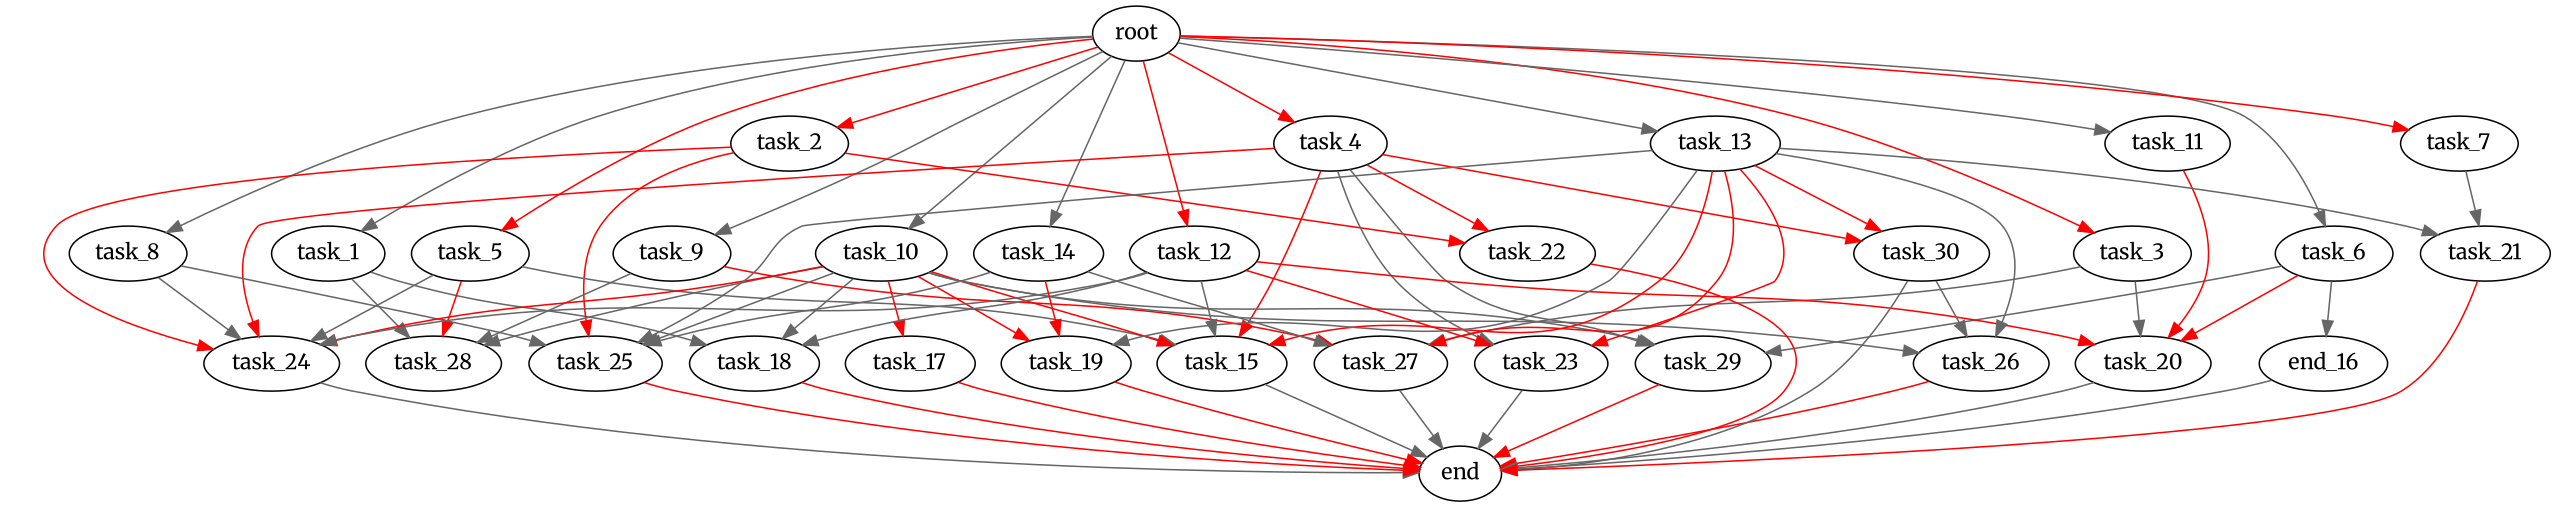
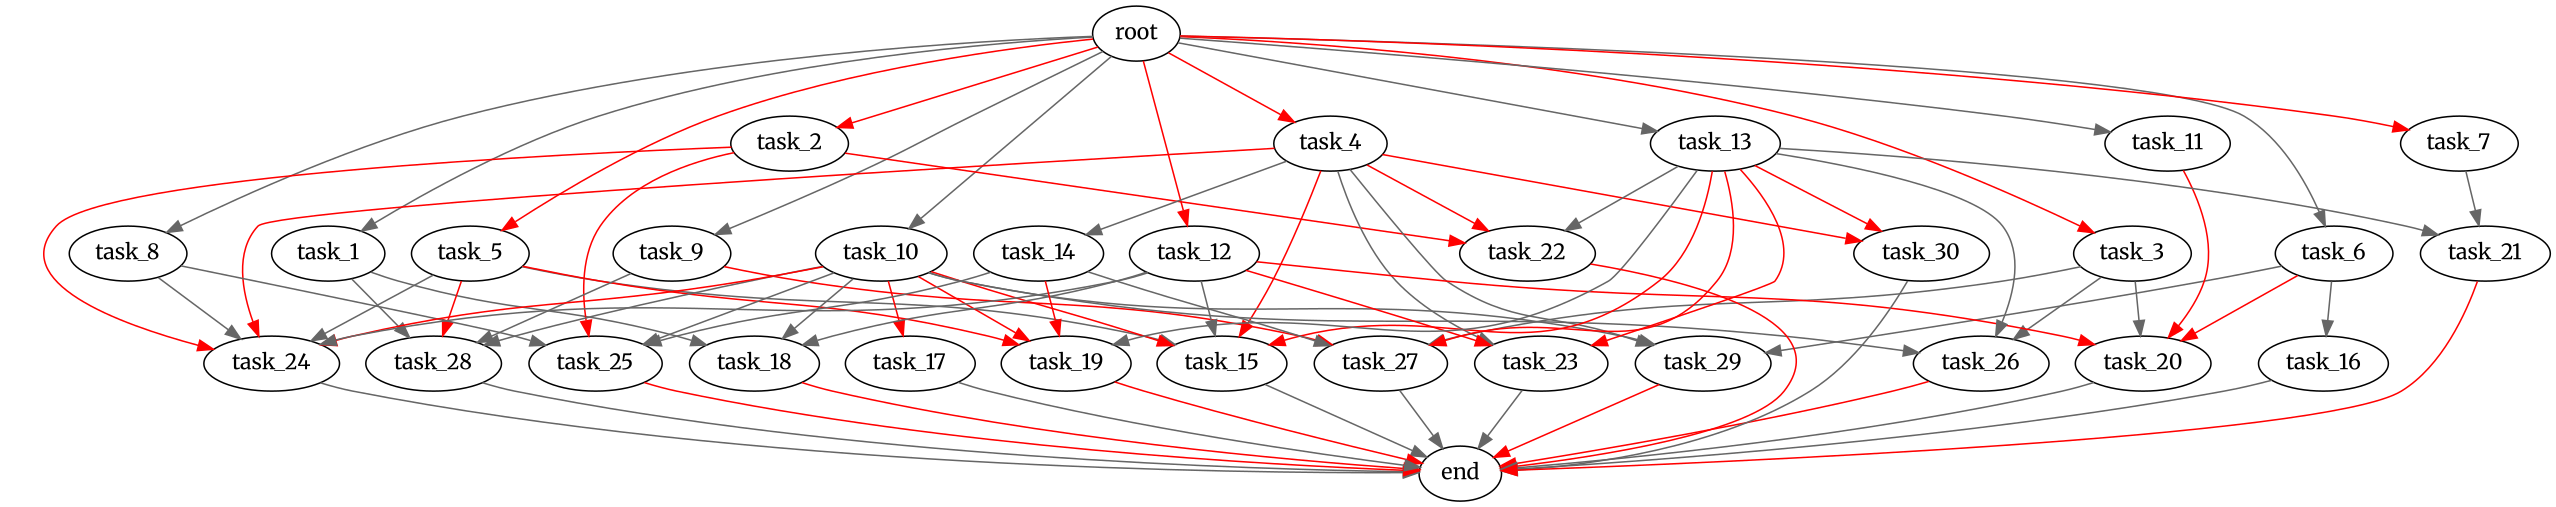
(1091, 136) -> (1198, 194)
(1082, 199) -> (1636, 190)
none -> (764, 302)
(1948, 302) -> (2079, 293)
(2323, 364) -> (2323, 364)
(1180, 431) -> (1180, 431)
none -> (941, 448)
